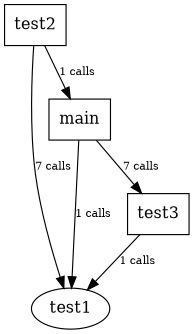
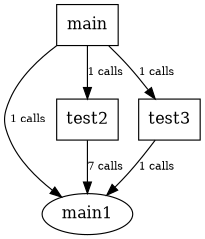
(55, 67) -> (87, 67)
(141, 167) -> (157, 72)
(71, 309) -> (87, 214)
